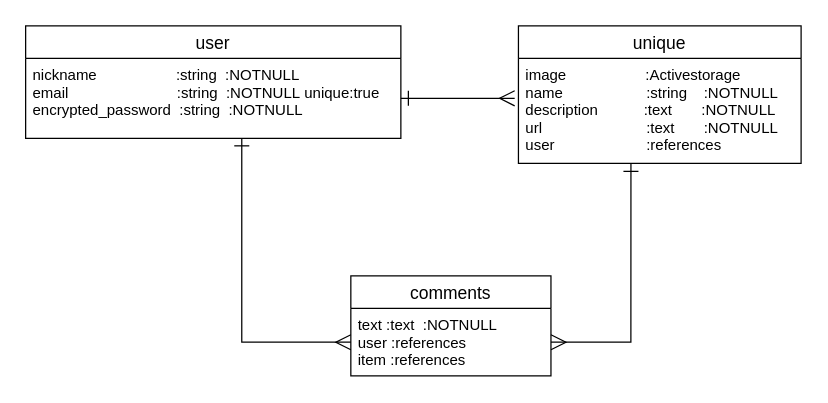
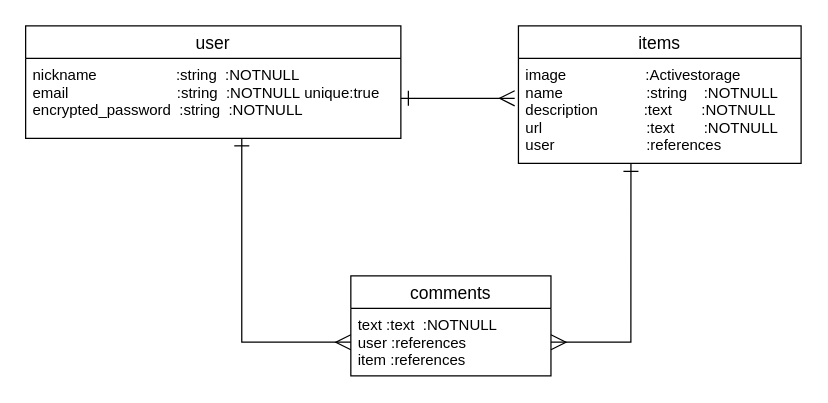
(659, 43) -> (659, 43)
